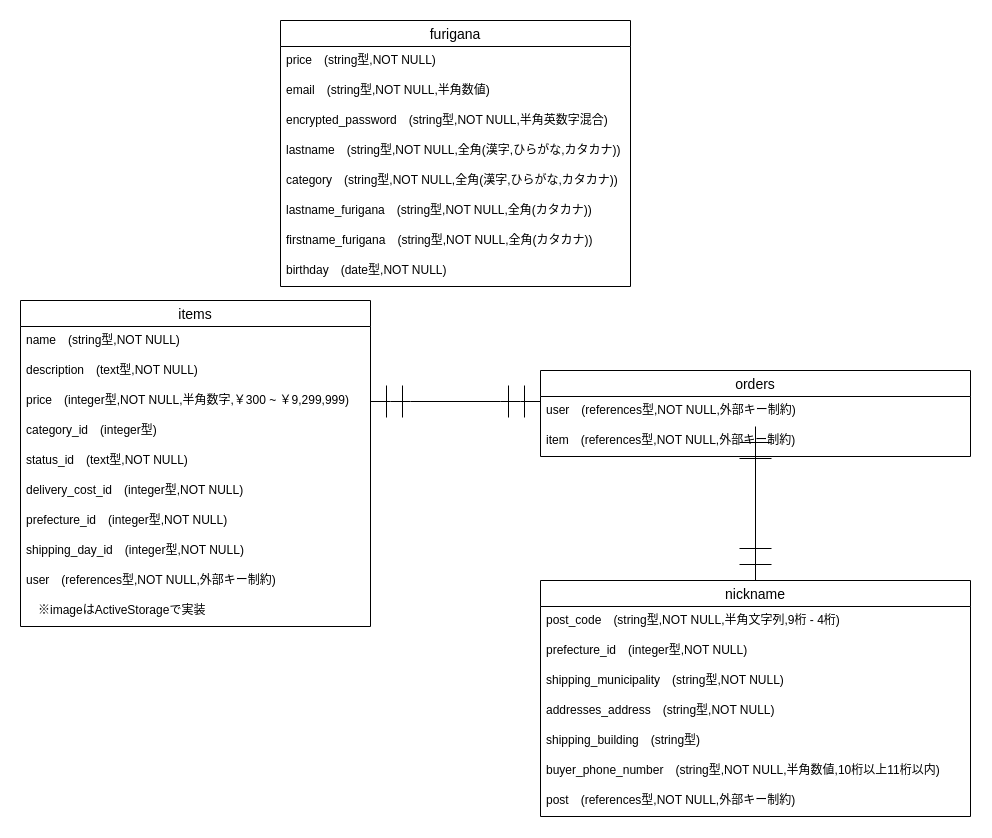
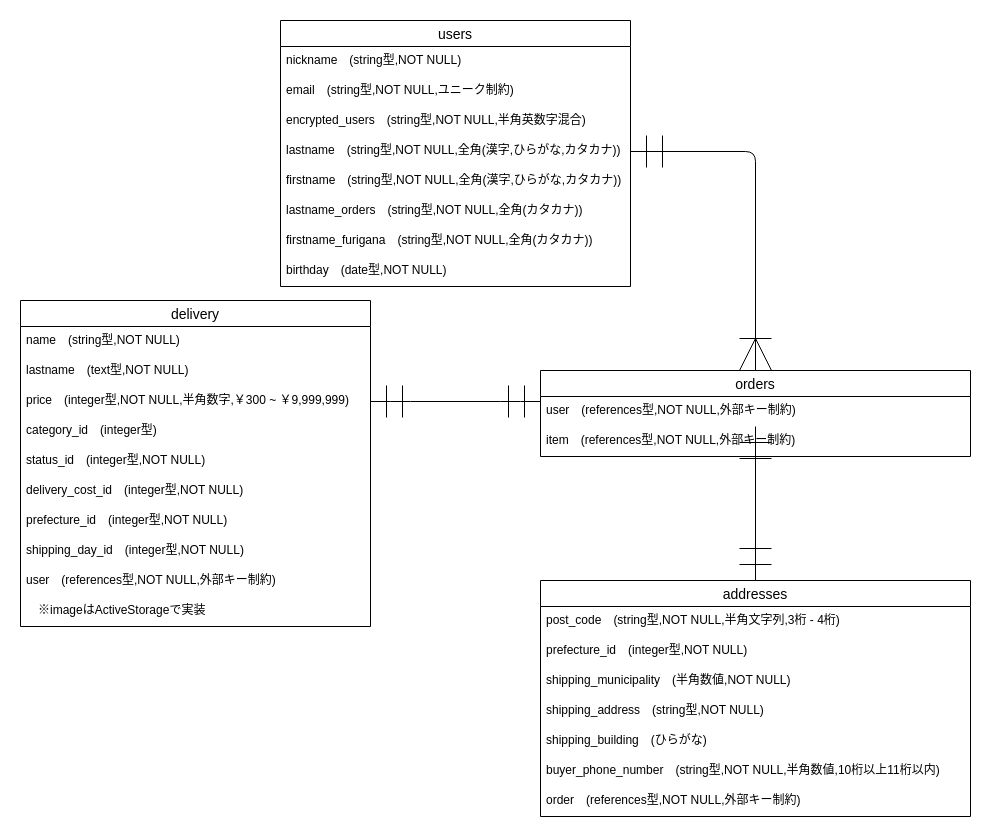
(455, 34) -> (455, 34)
(366, 60) -> (376, 60)
(390, 90) -> (402, 90)
(455, 120) -> (445, 120)
(461, 180) -> (463, 180)
none -> (756, 204)
(449, 210) -> (444, 210)
(195, 314) -> (195, 314)
(119, 370) -> (111, 370)
(193, 400) -> (193, 400)
(114, 460) -> (122, 460)
(755, 594) -> (755, 594)
(700, 620) -> (700, 620)
(672, 680) -> (671, 680)
(668, 710) -> (661, 710)
(633, 740) -> (632, 740)
(677, 800) -> (680, 800)
